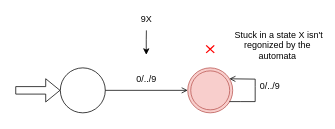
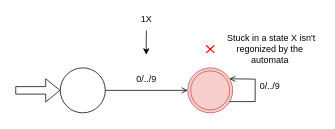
(147, 19) -> (147, 19)
(278, 45) -> (270, 49)
